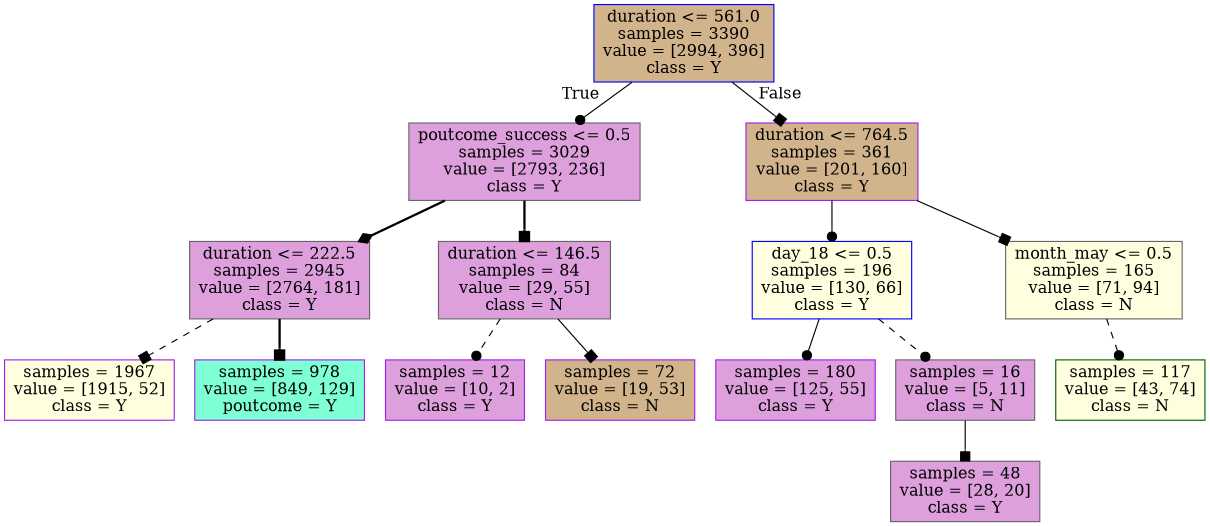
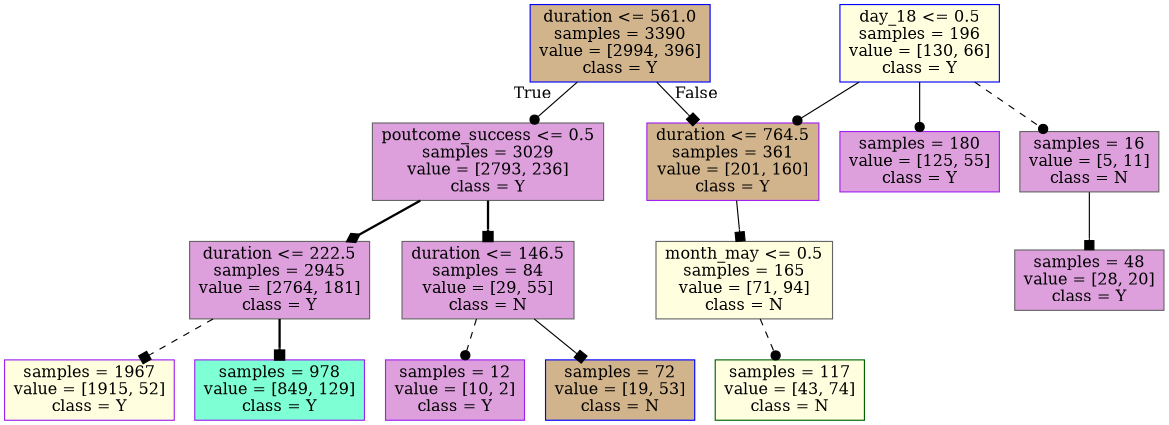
(832, 216) -> (830, 100)
(280, 390) -> (280, 390)
(620, 390) -> (620, 390)
